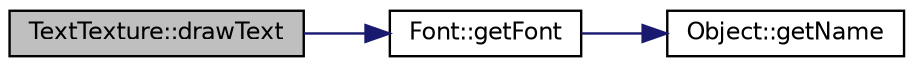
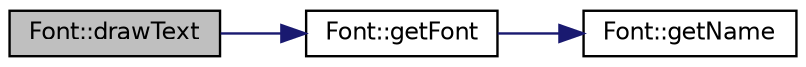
(157, 33) -> (115, 33)
(786, 33) -> (690, 33)
